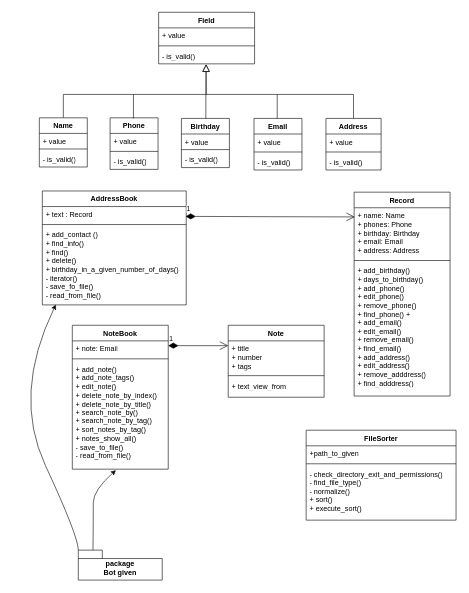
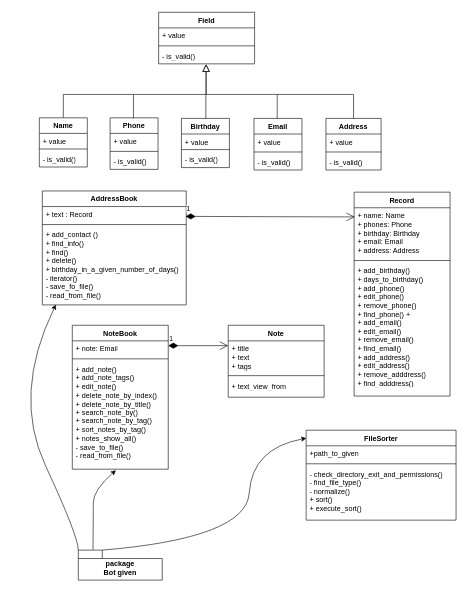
(247, 358) -> (243, 358)
none -> (223, 525)
